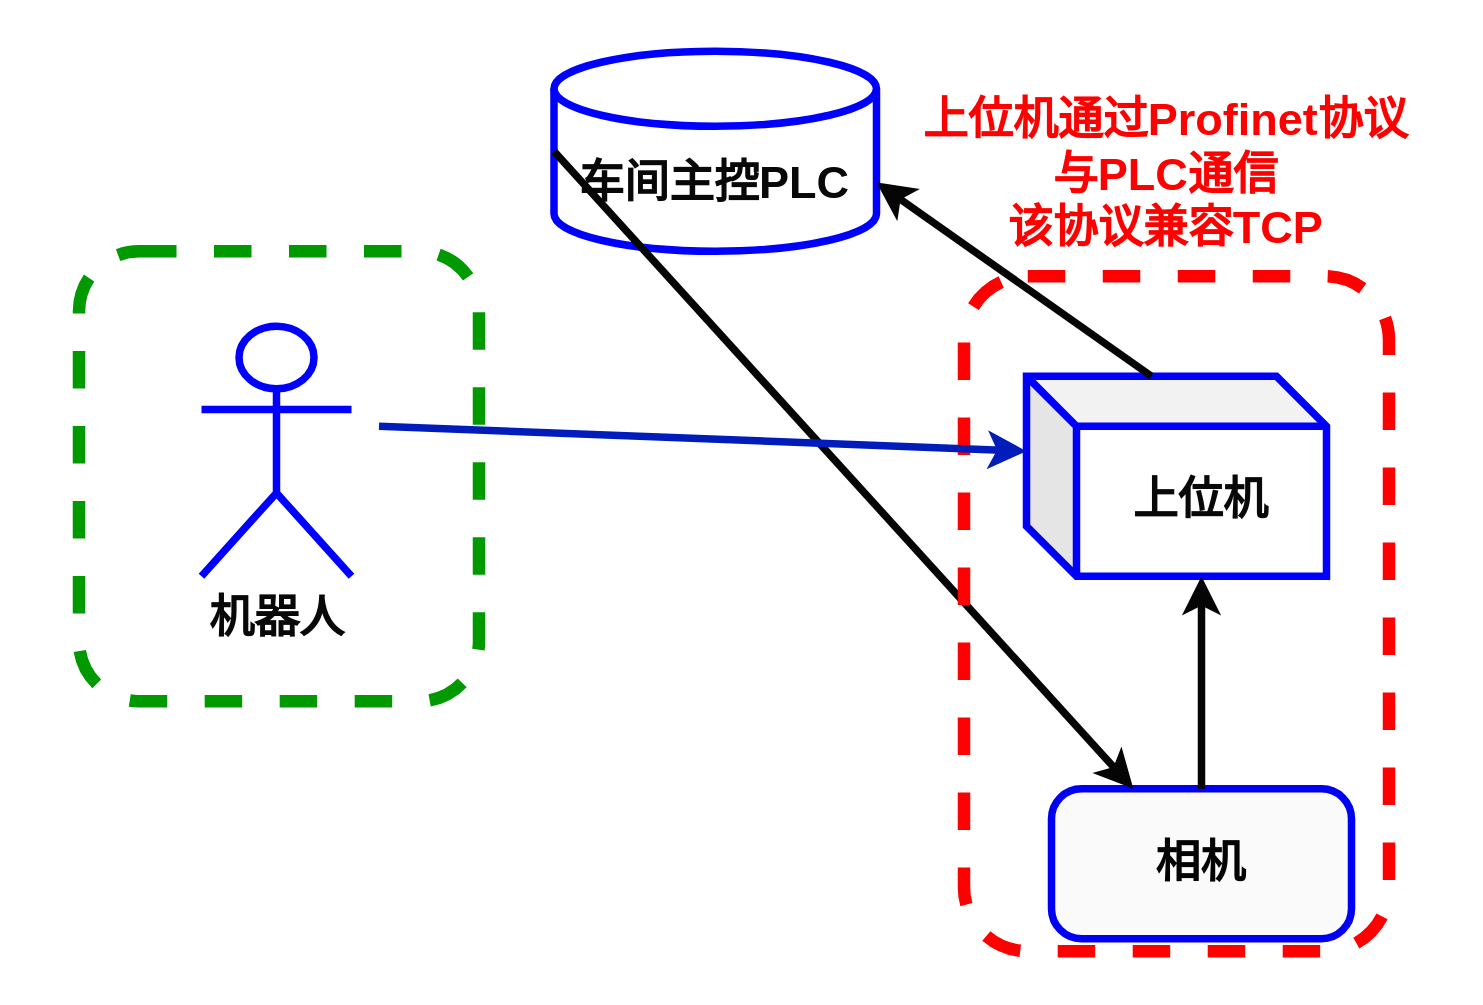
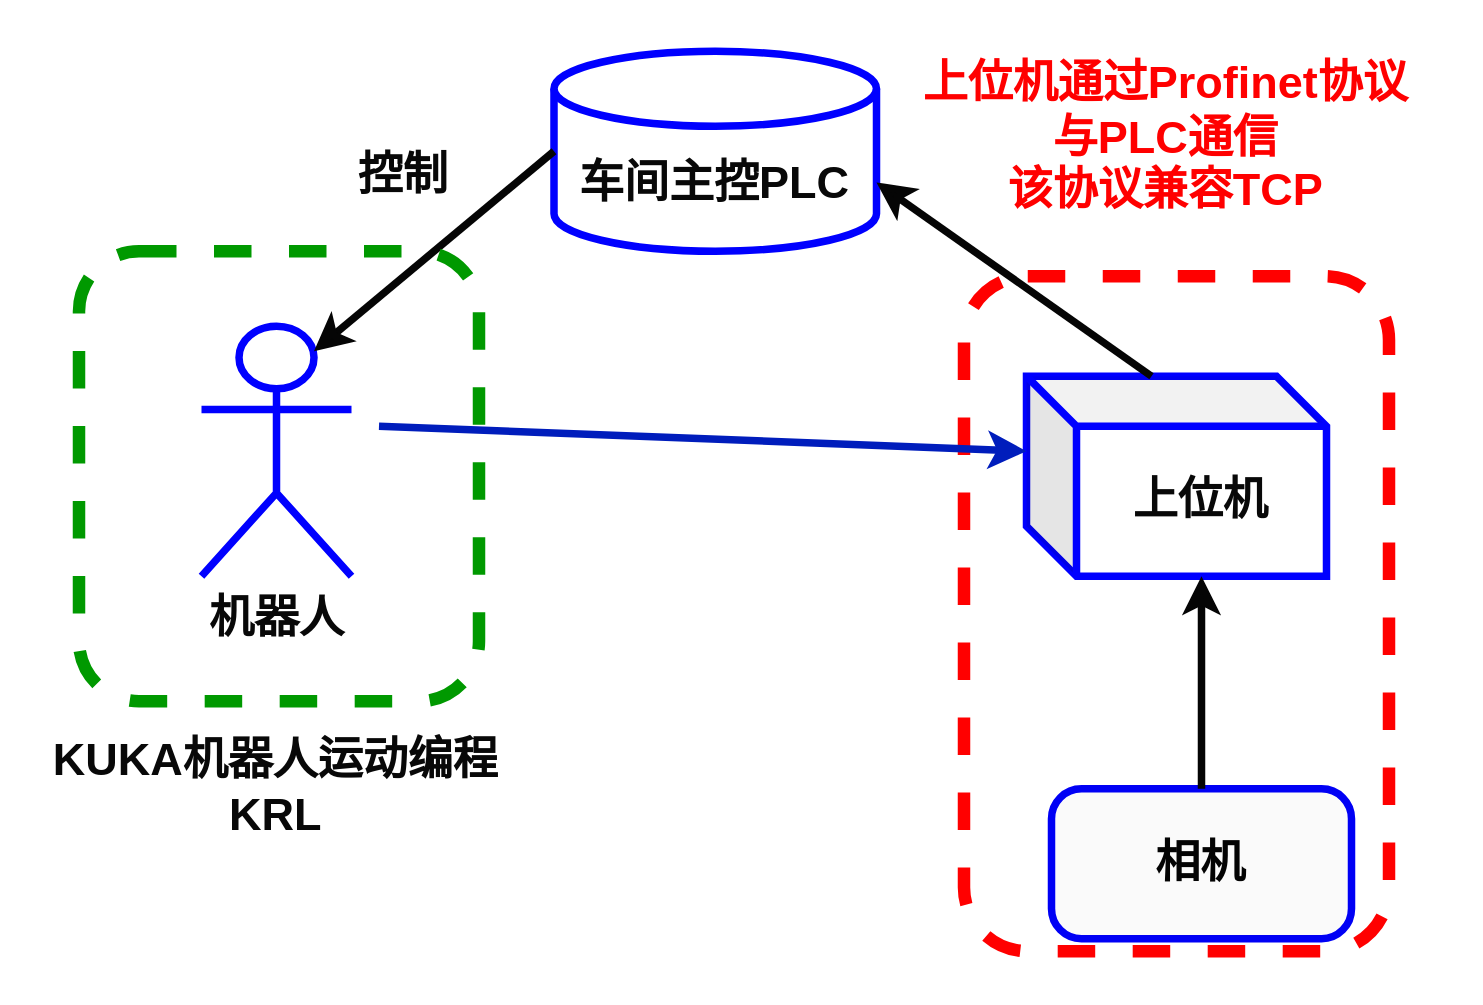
none -> (404, 176)
(1166, 176) -> (1166, 139)
(969, 609) -> (444, 243)
none -> (276, 789)
